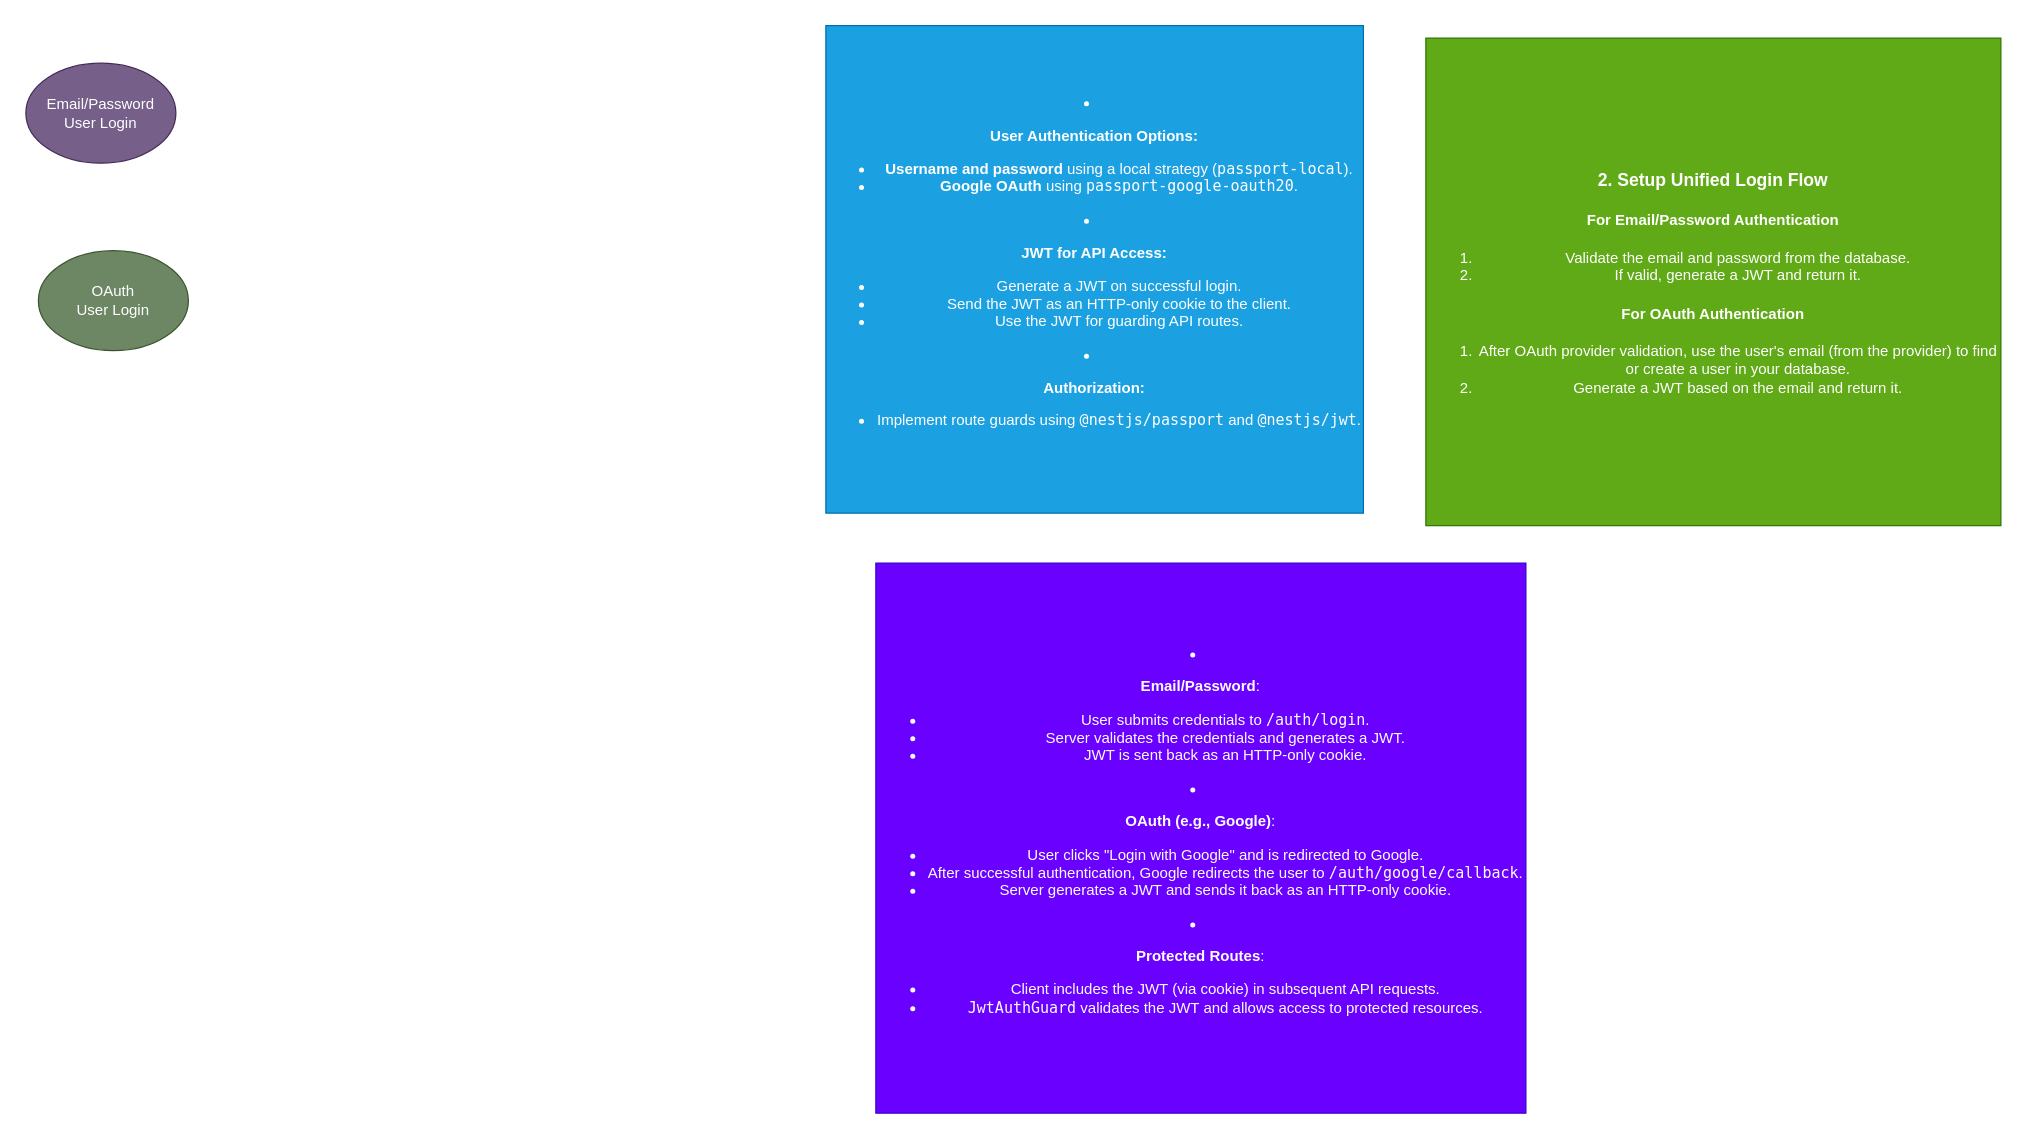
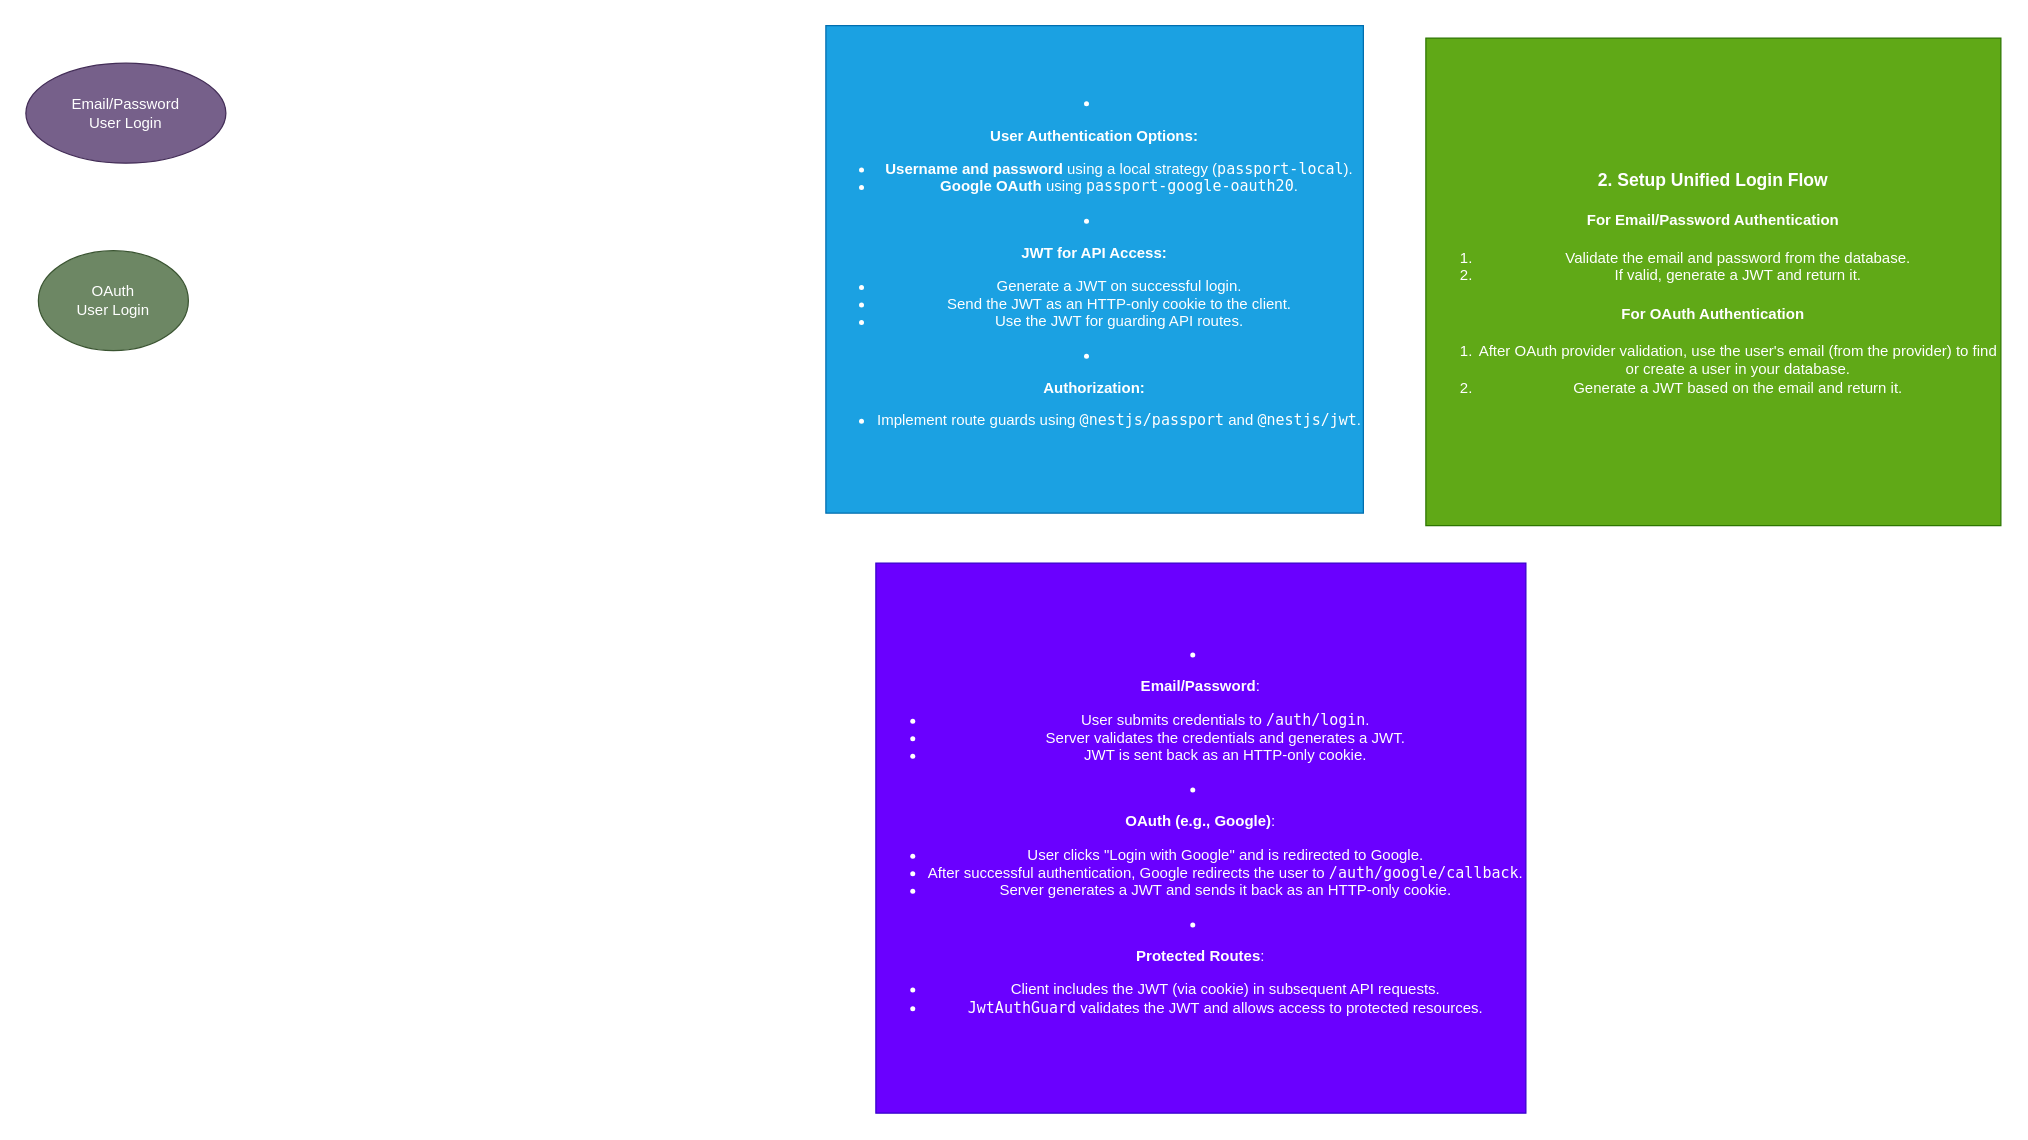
(101, 113) -> (126, 113)
